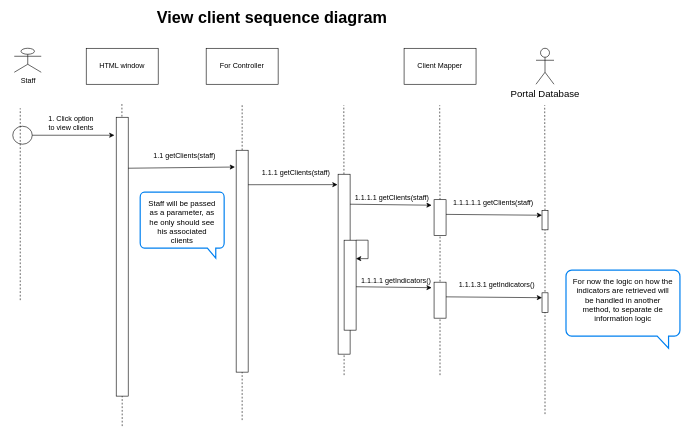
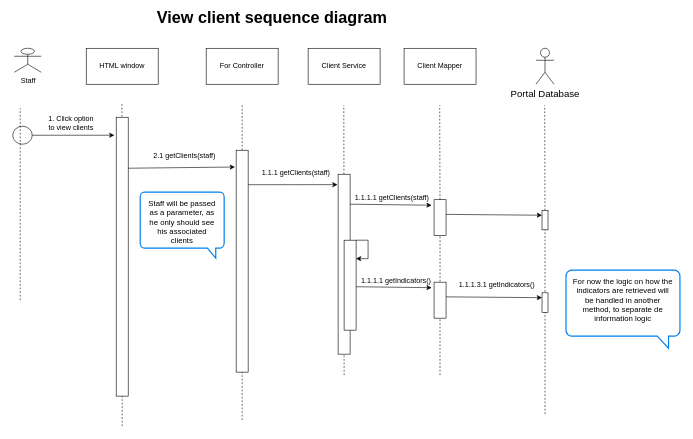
none -> (344, 66)
(185, 156) -> (185, 156)
(494, 203) -> none
